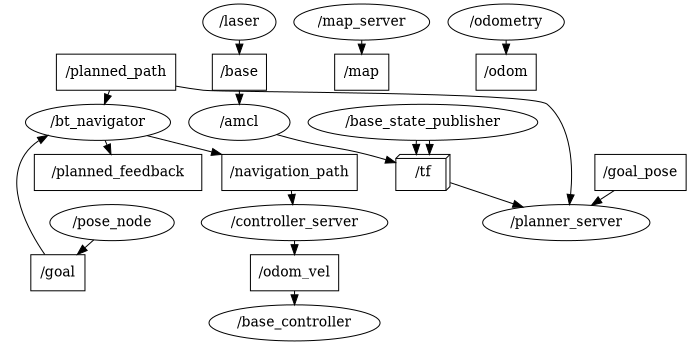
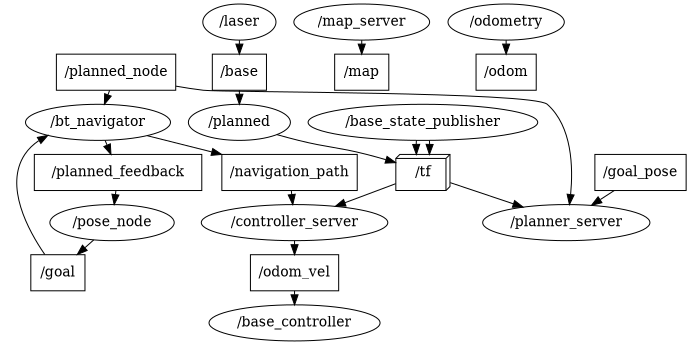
(116, 72) -> (116, 72)
(239, 122) -> (239, 122)
none -> (116, 193)
none -> (370, 193)
